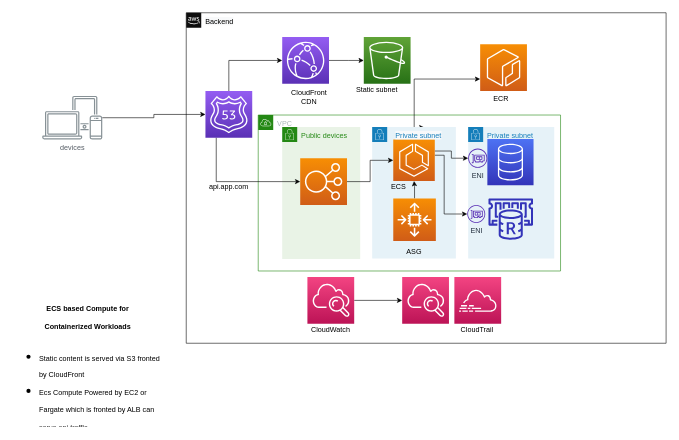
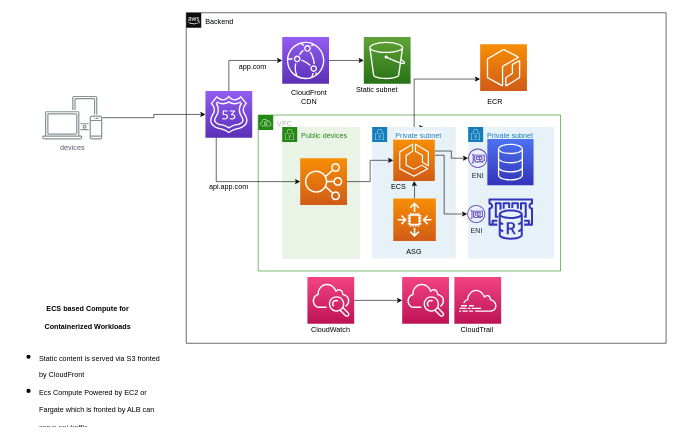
none -> (253, 67)
(501, 99) -> (495, 102)
